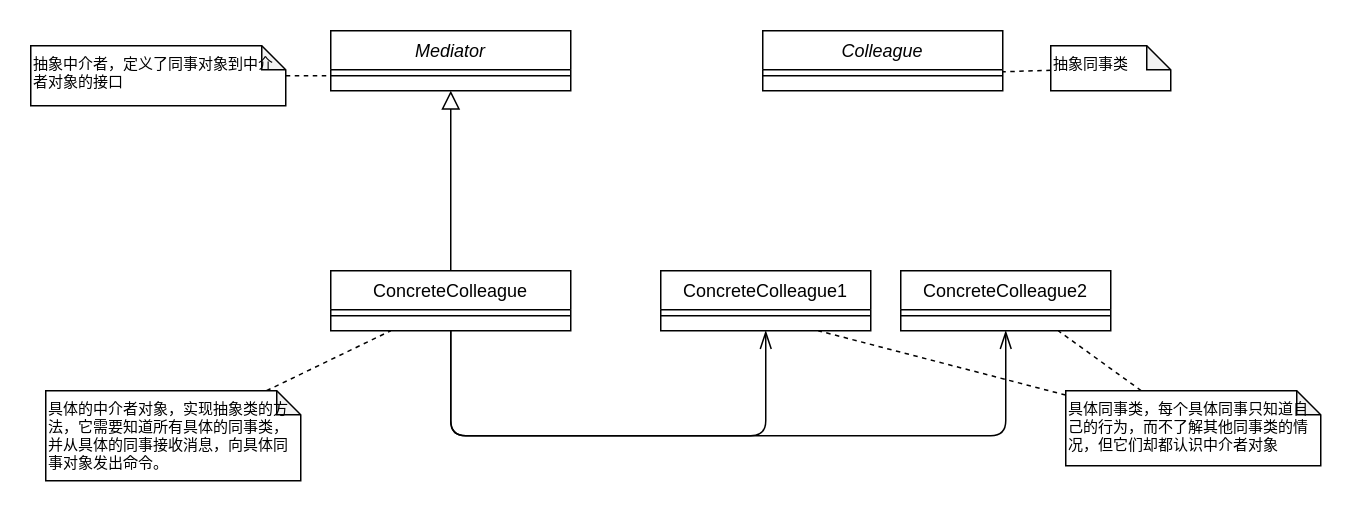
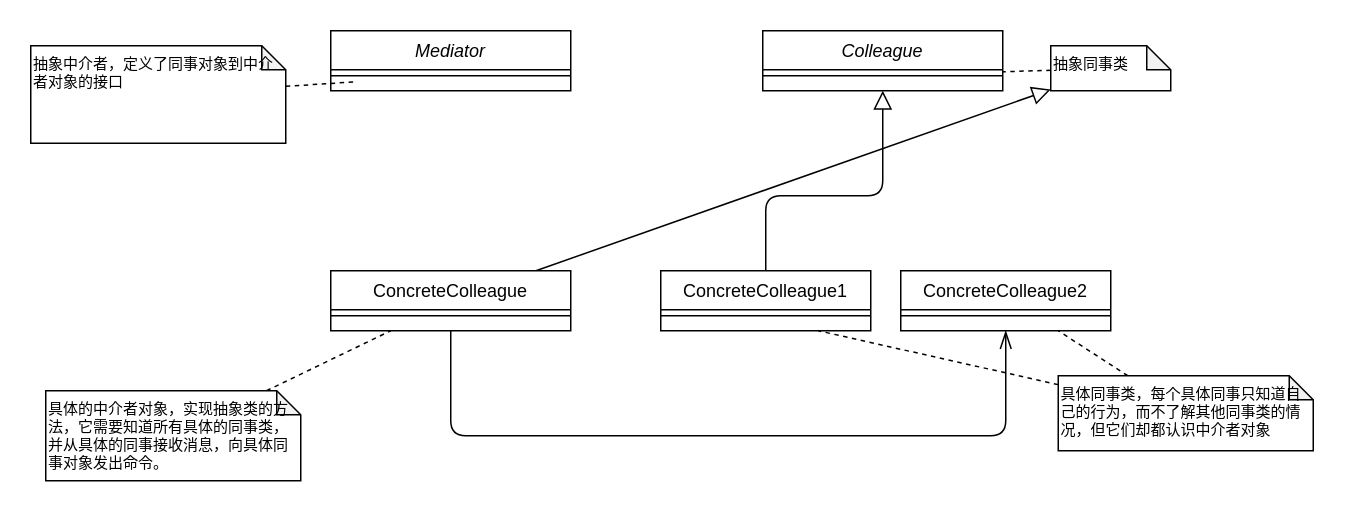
(158, 76) -> (158, 95)
(451, 190) -> (784, 183)
none -> (830, 196)
(766, 383) -> none
(1193, 428) -> (1186, 413)
